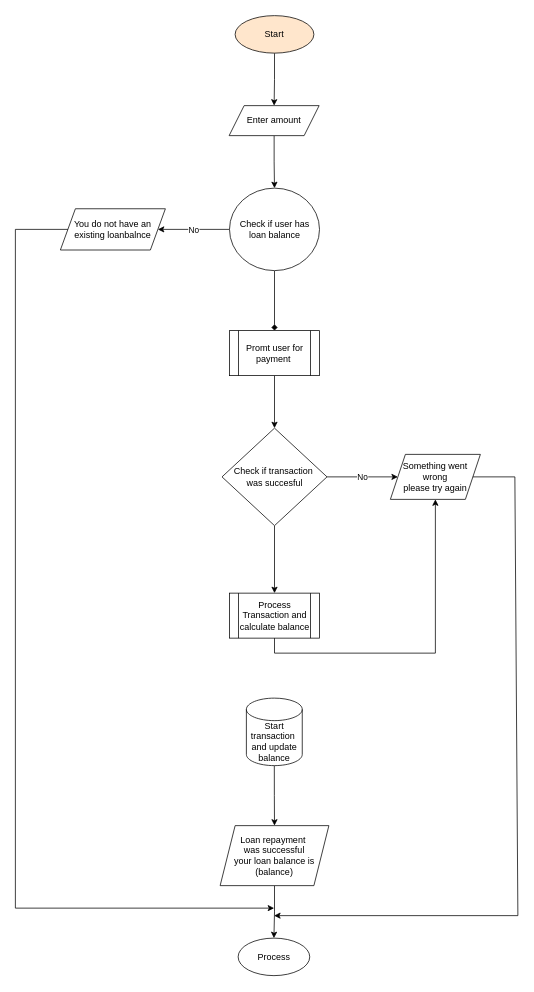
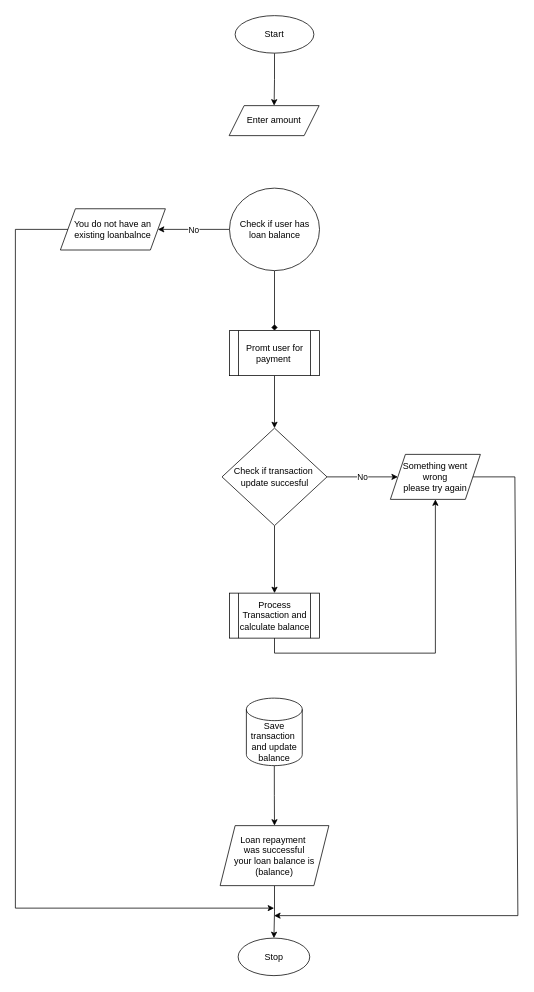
(275, 34) -> (275, 34)
(274, 173) -> none
(275, 477) -> (275, 477)
(275, 741) -> (275, 741)
(274, 957) -> (274, 957)
